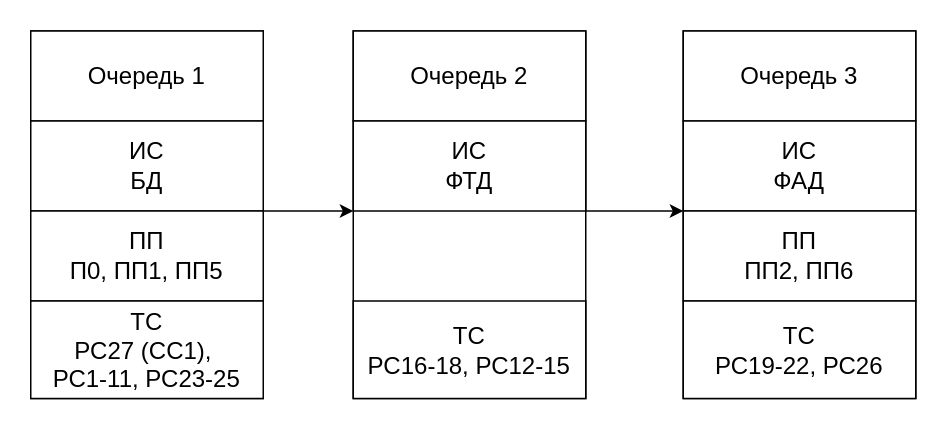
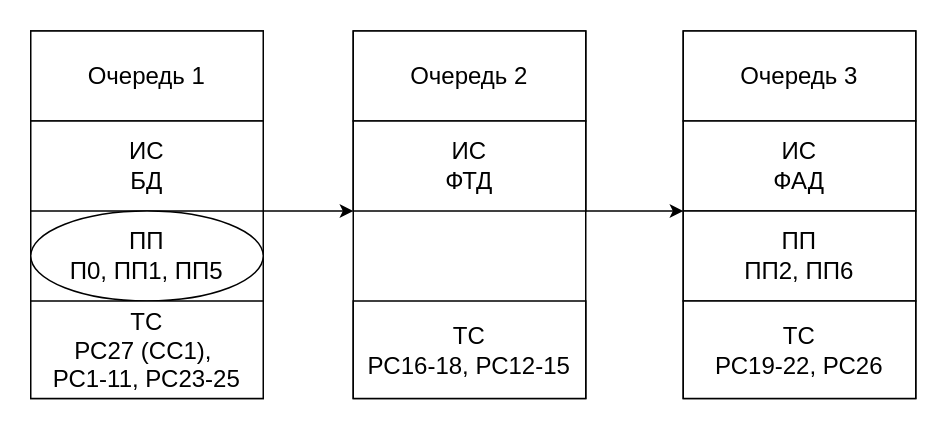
(147, 256) -> (147, 256)
